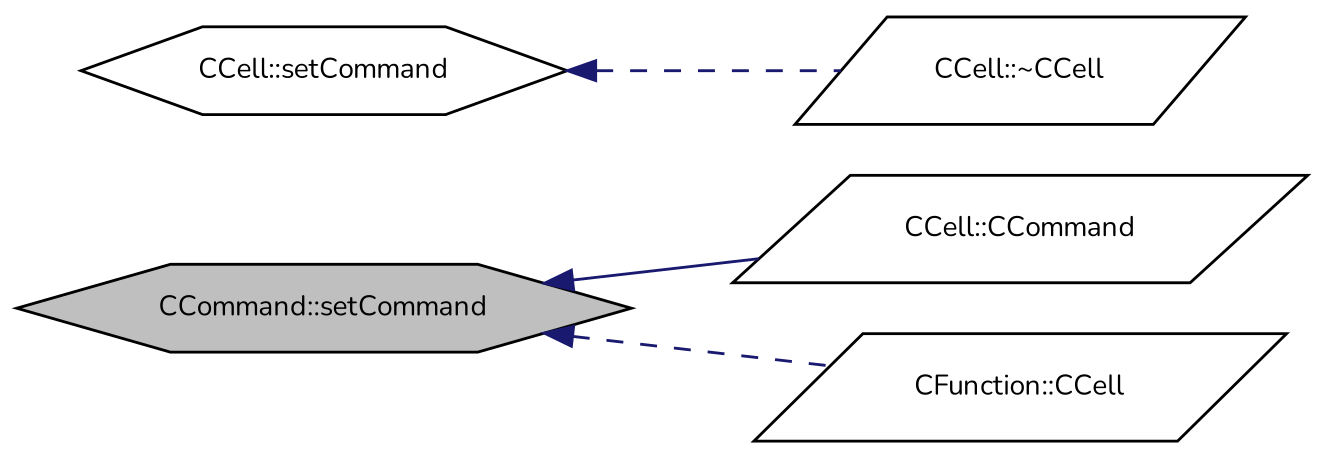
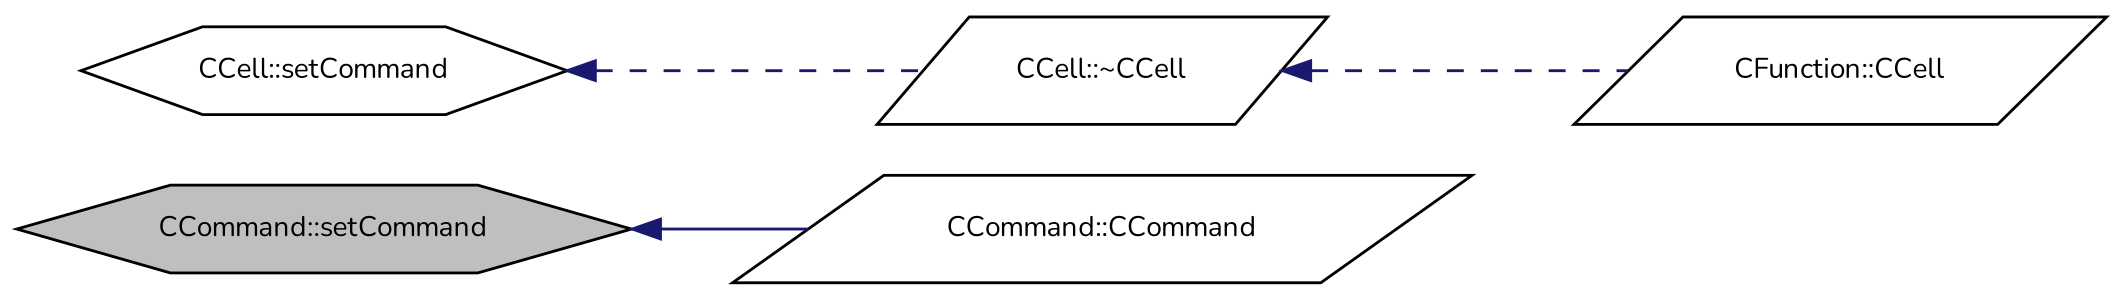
(1020, 229) -> (1102, 229)
(701, 351) -> (1470, 71)
